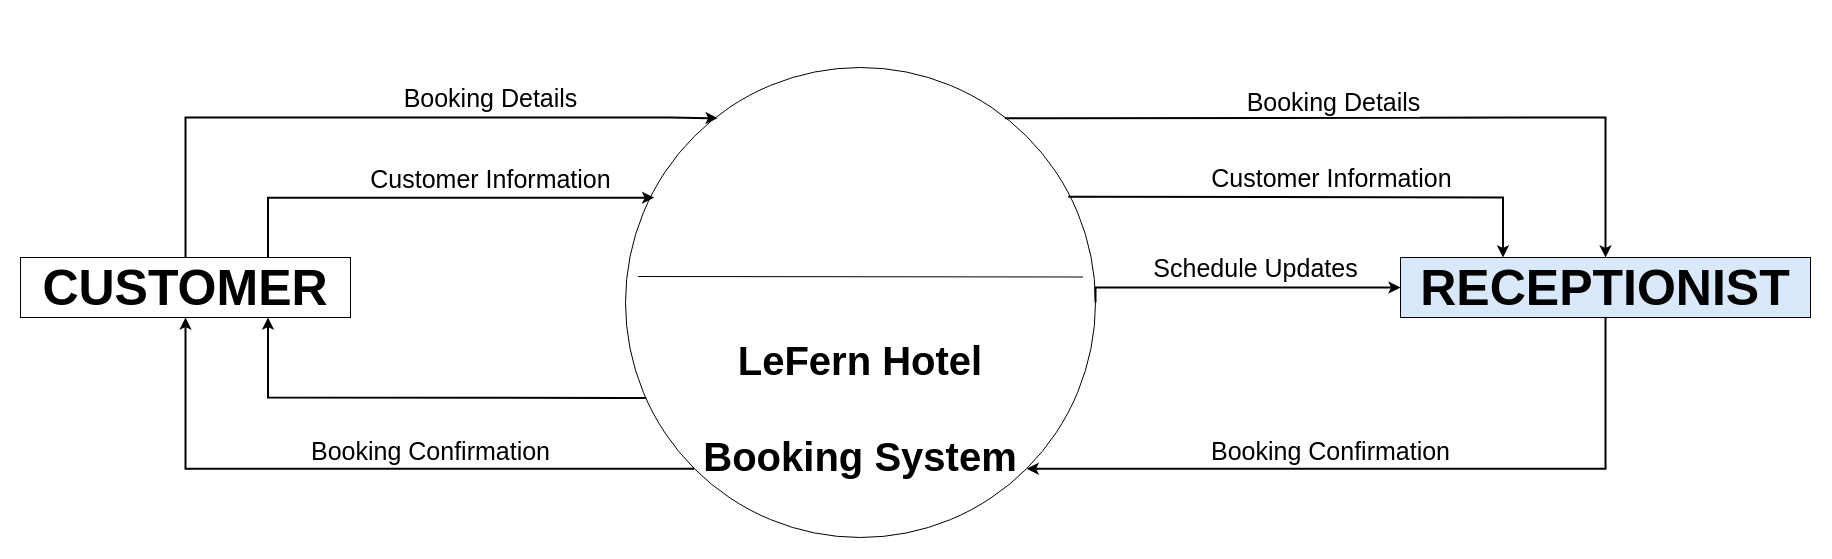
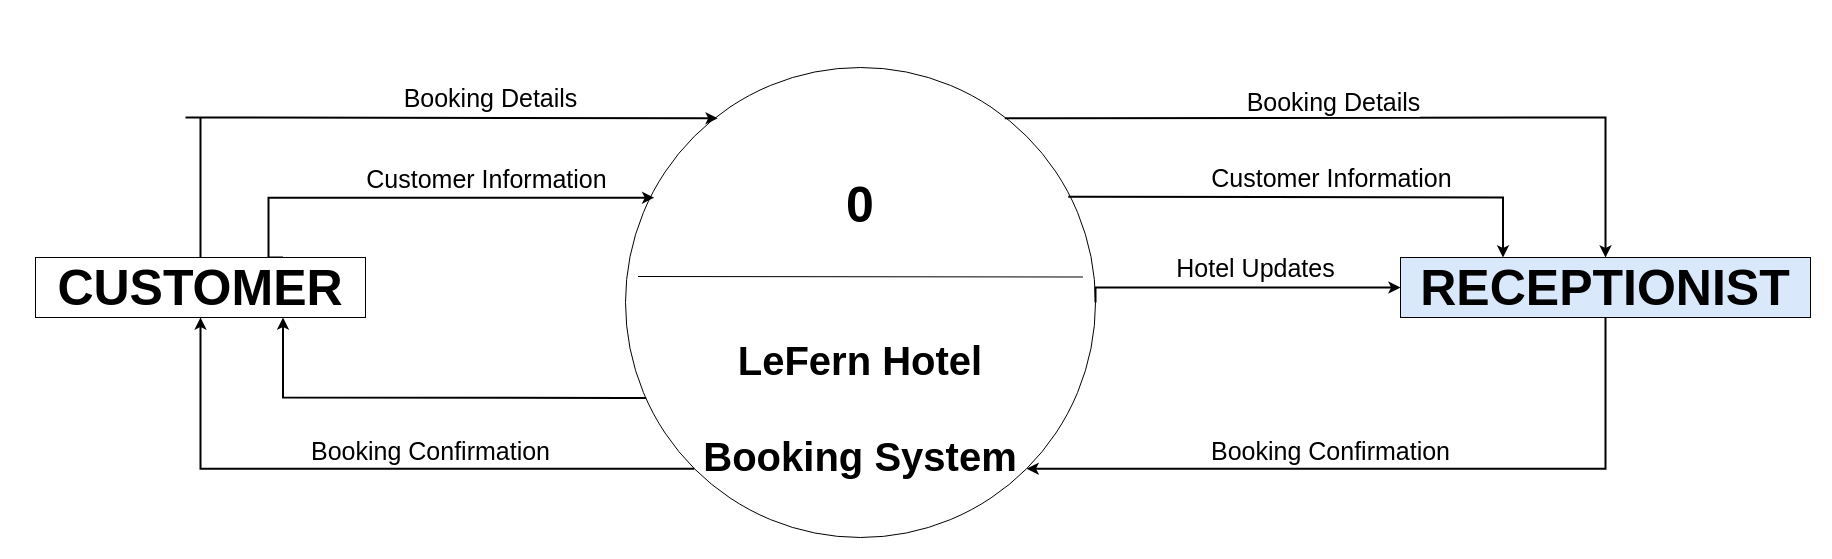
none -> (861, 205)
(1256, 268) -> (1256, 268)
(186, 288) -> (201, 288)
